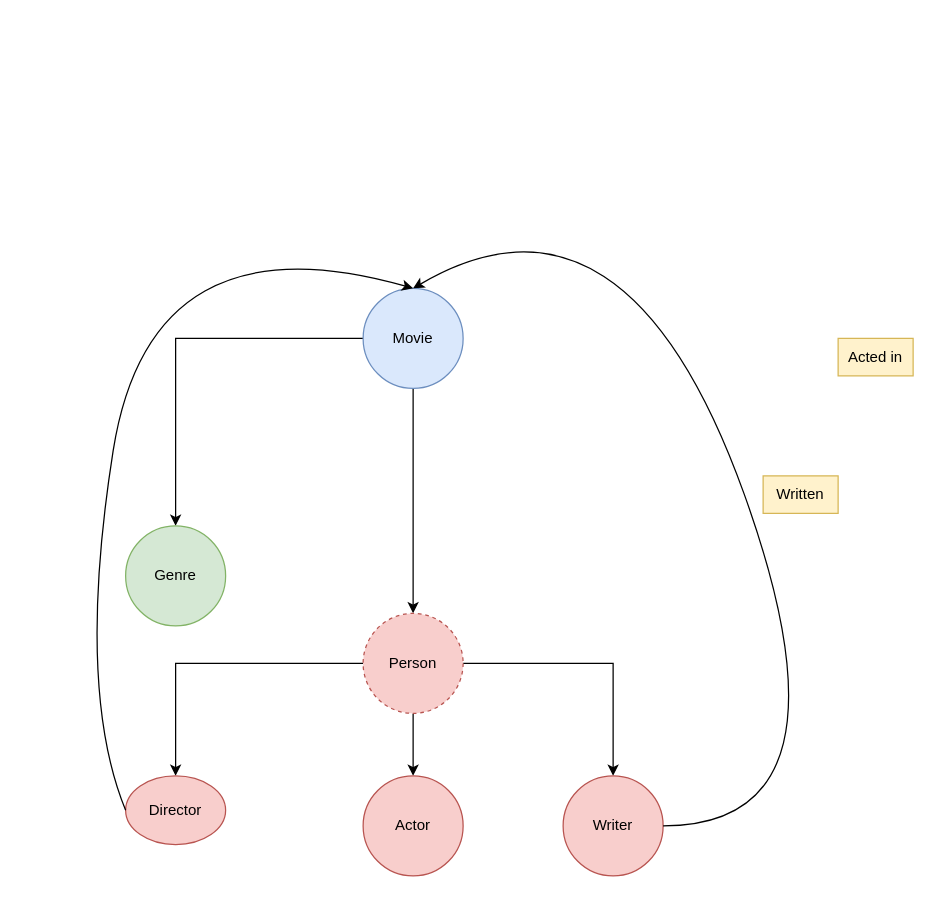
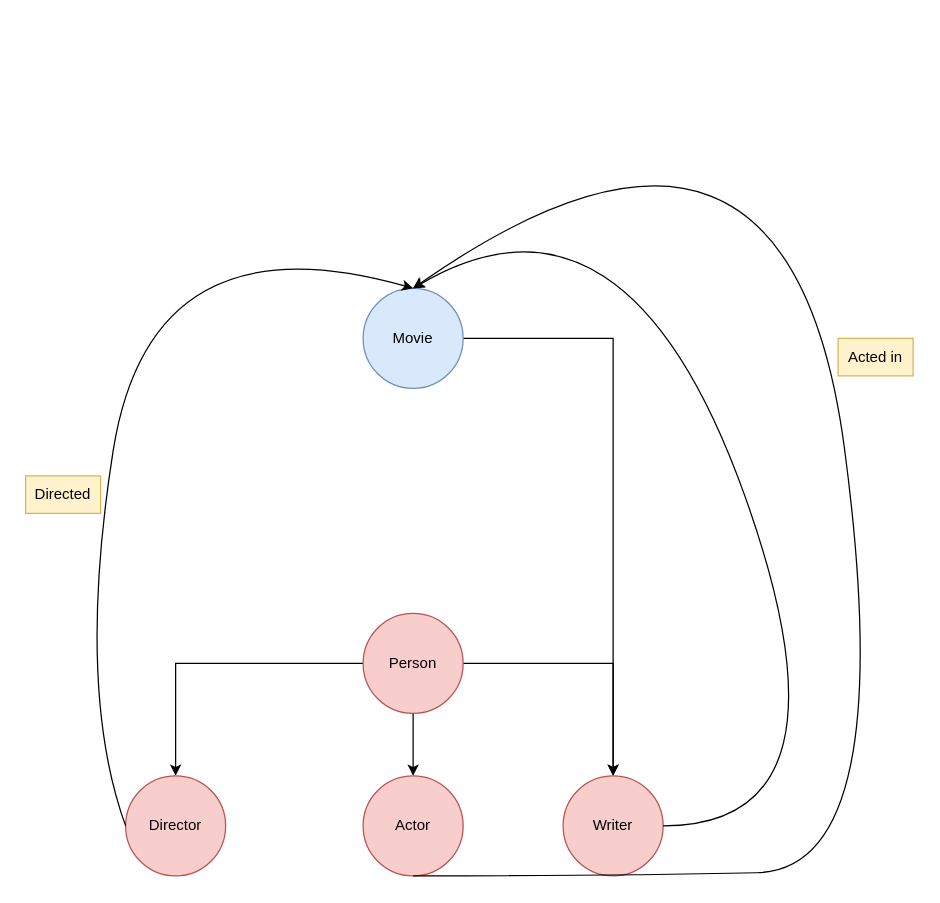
(180, 338) -> none
none -> (63, 494)
(801, 494) -> none
(413, 496) -> (613, 424)
none -> (856, 557)
(176, 576) -> none
(413, 663) -> (413, 663)
(176, 810) -> (176, 826)
